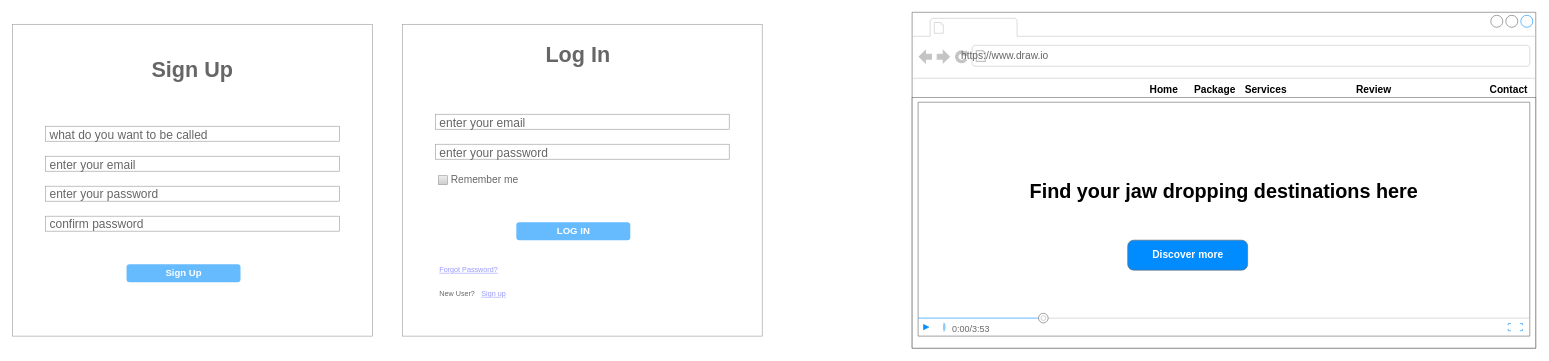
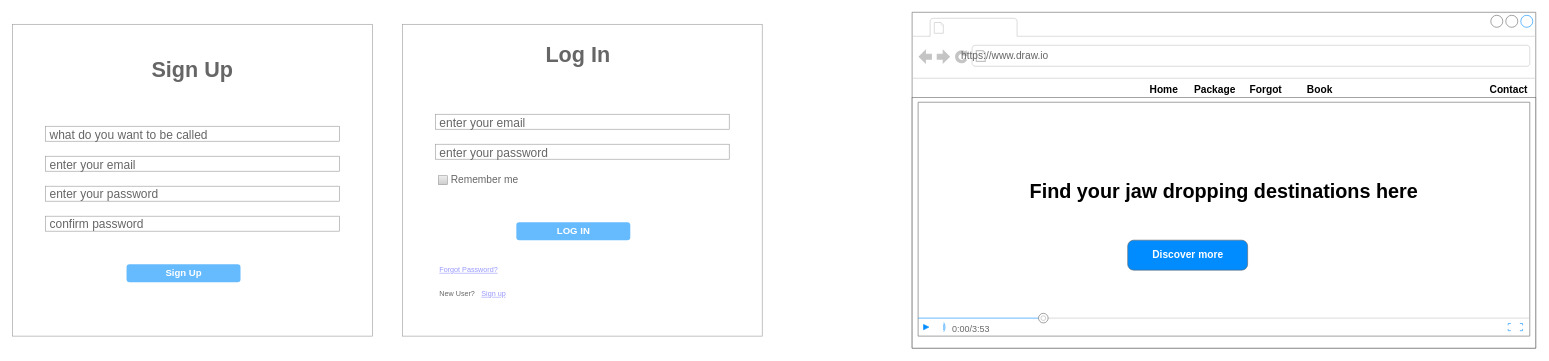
(1266, 90) -> (1266, 90)
none -> (1320, 90)
(1374, 90) -> none
